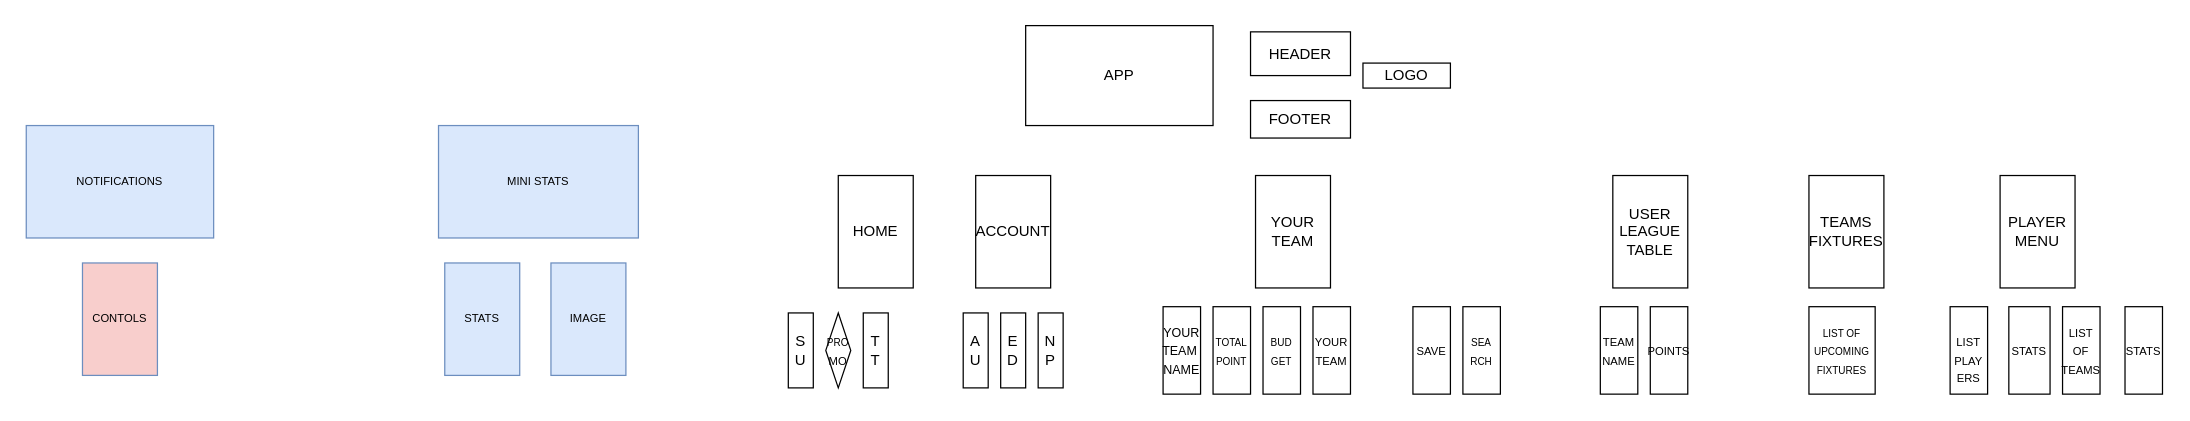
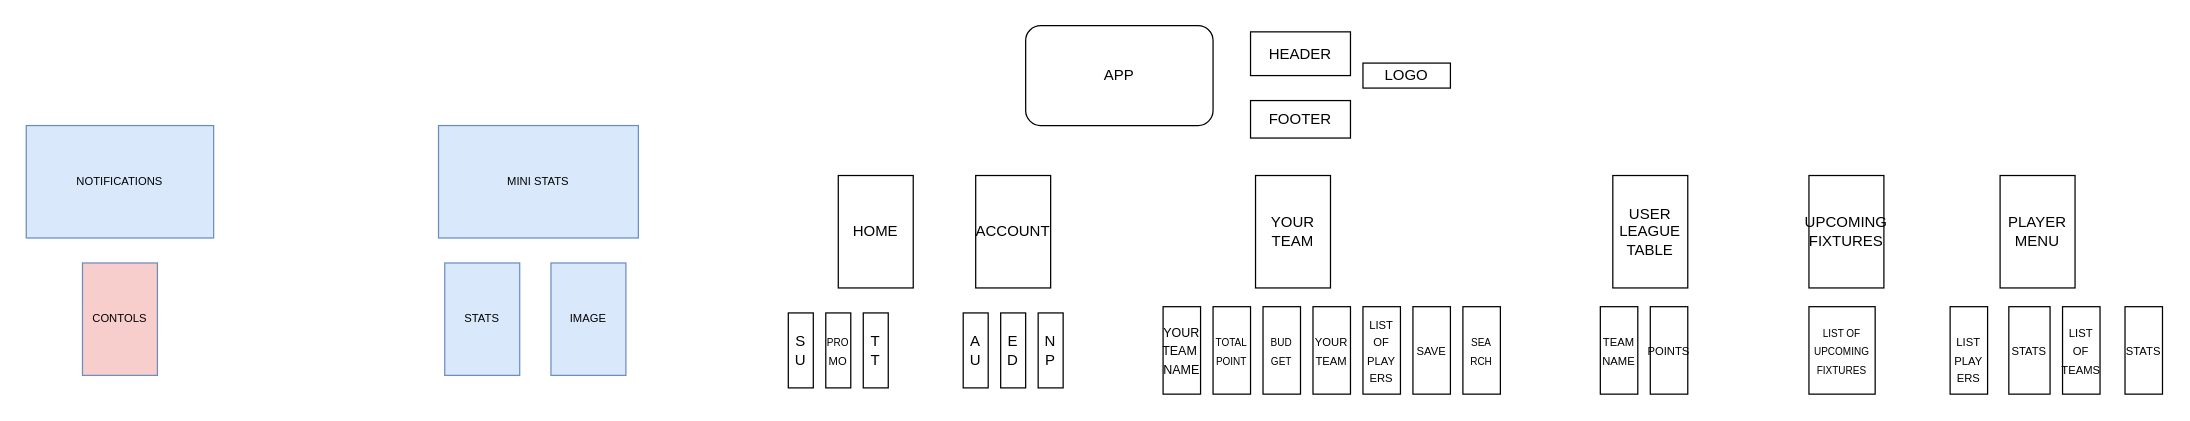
(1119, 76) -> (1119, 76)
(1847, 232) -> (1847, 232)
(838, 351) -> (838, 351)
none -> (1382, 351)
